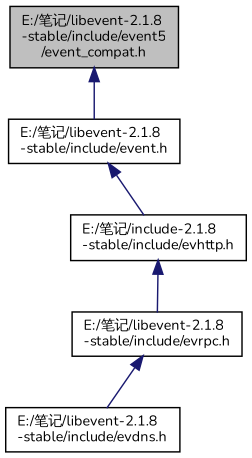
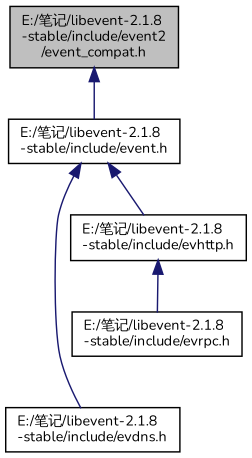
(94, 37) -> (94, 37)
(158, 238) -> (158, 238)
(121, 388) -> (55, 293)
